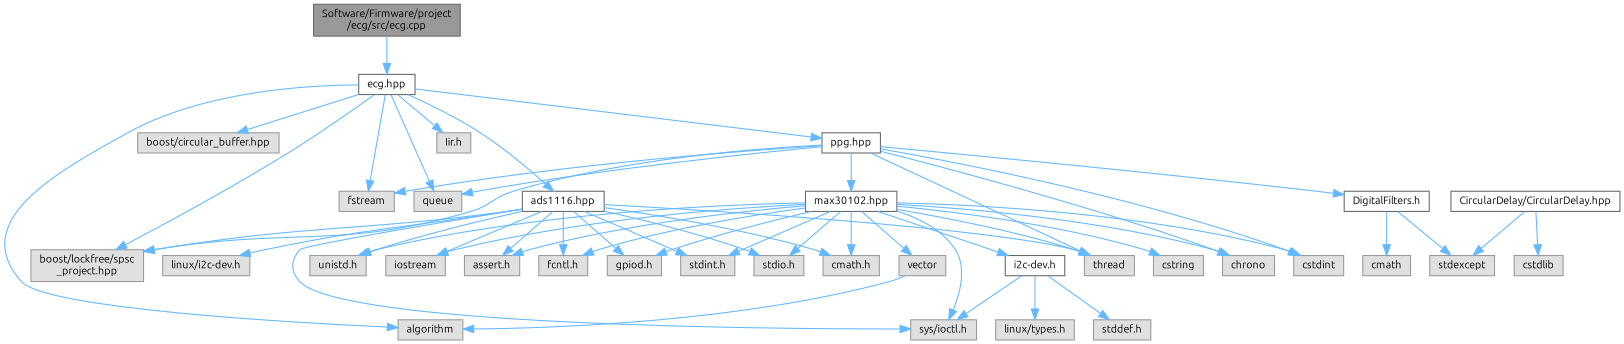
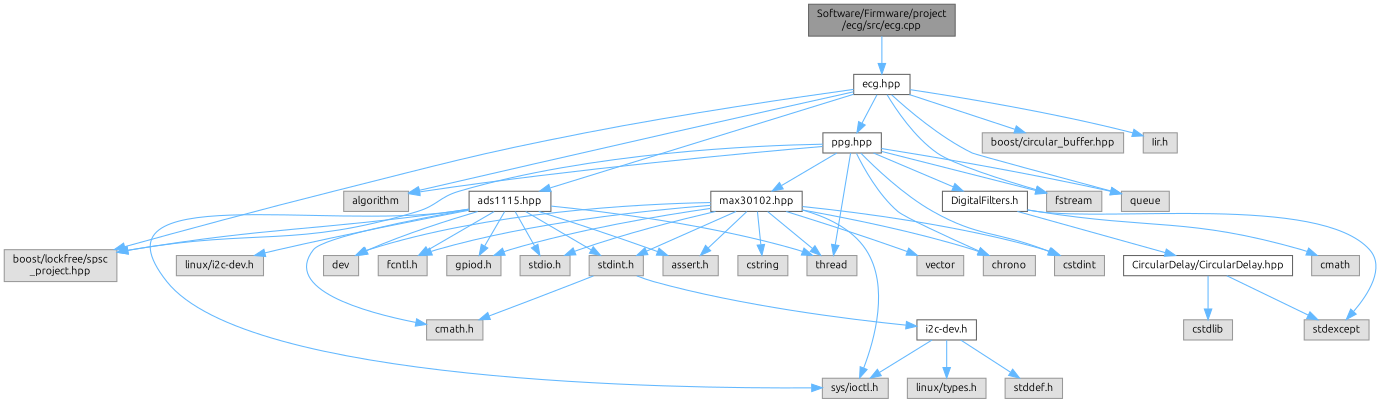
(563, 201) -> (510, 201)
(851, 228) -> (541, 296)
none -> (1091, 232)
(959, 239) -> (770, 307)
(338, 266) -> none
(416, 266) -> (341, 266)
(691, 316) -> (661, 162)
